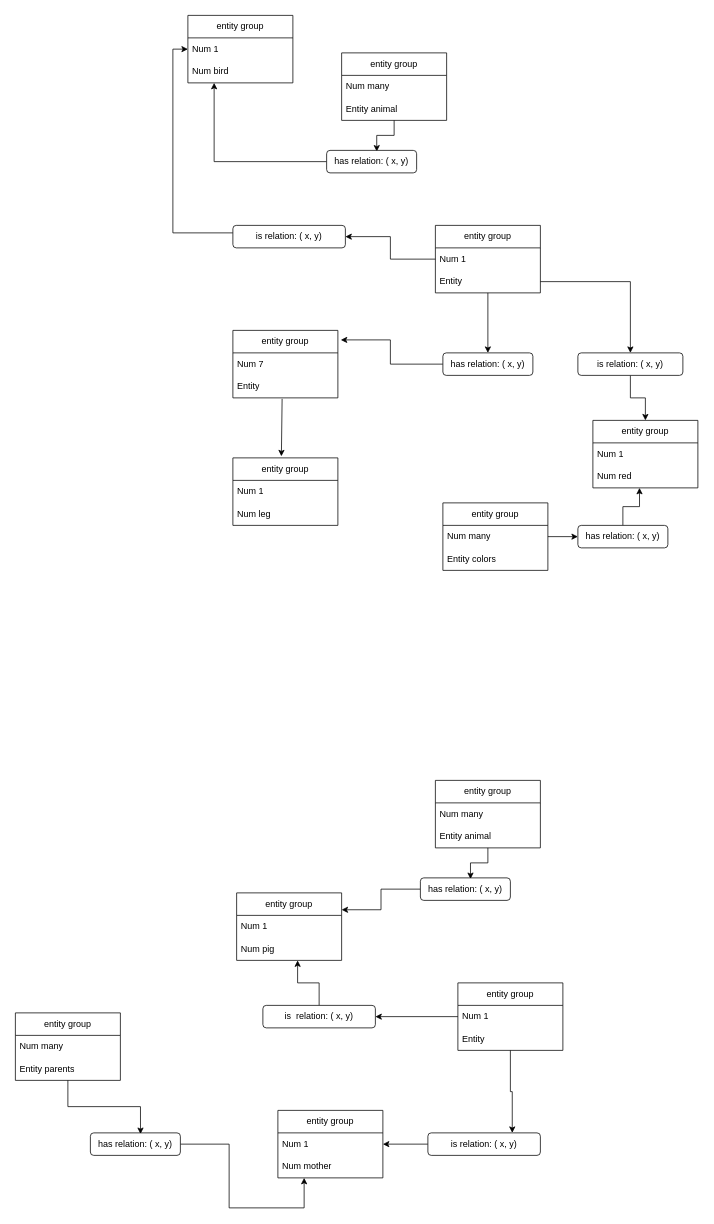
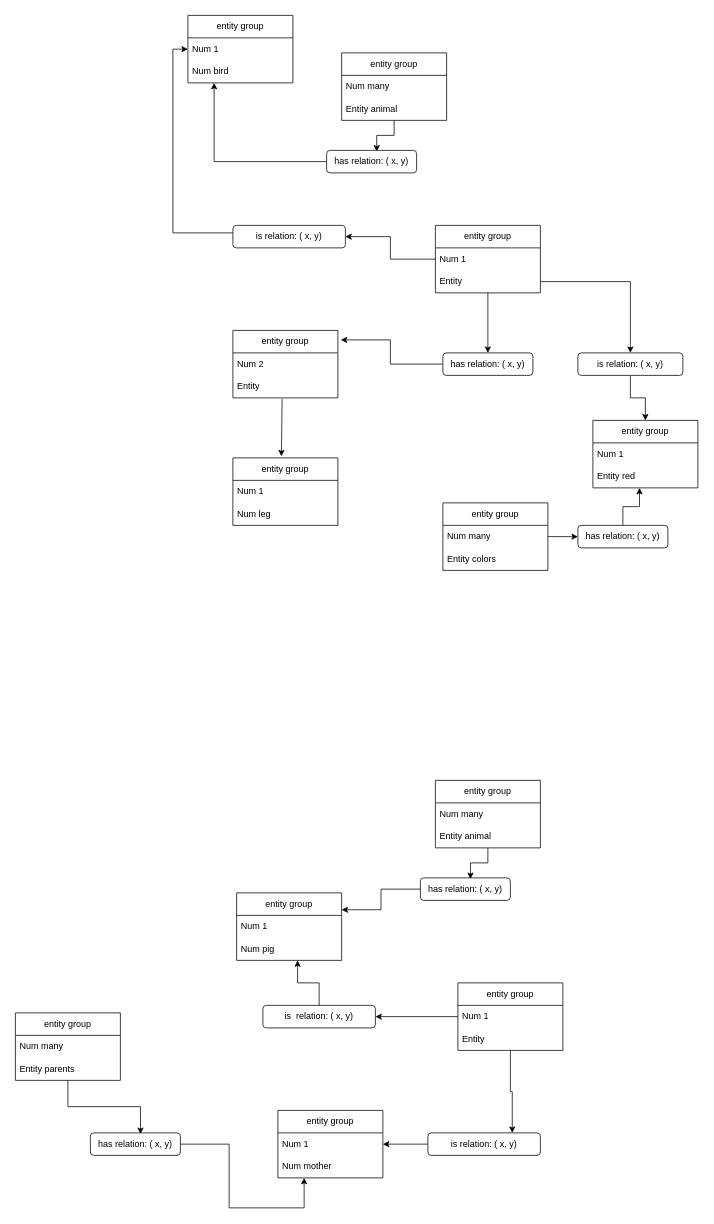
(249, 364) -> (249, 364)
(614, 477) -> (620, 477)
